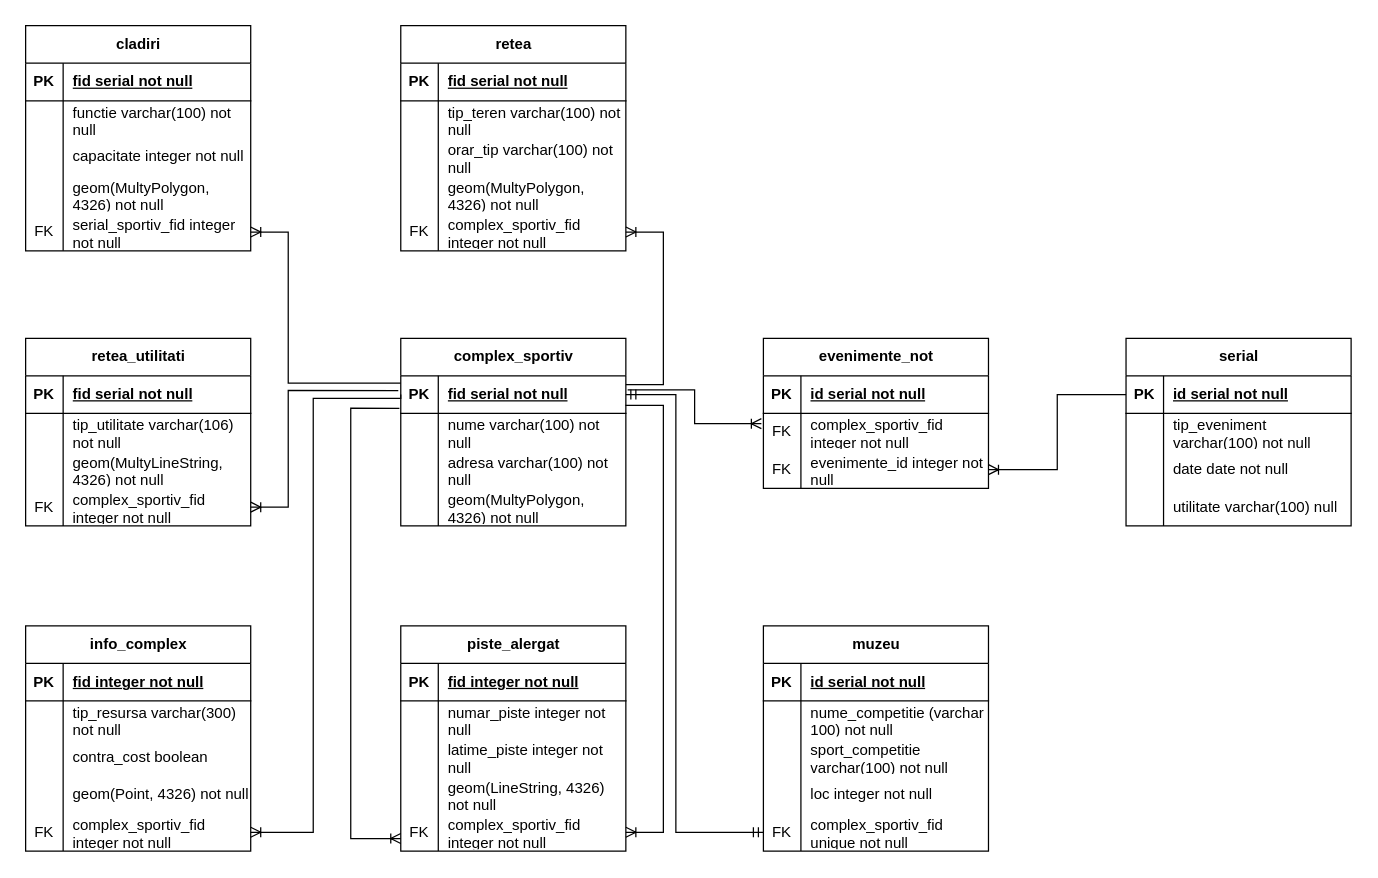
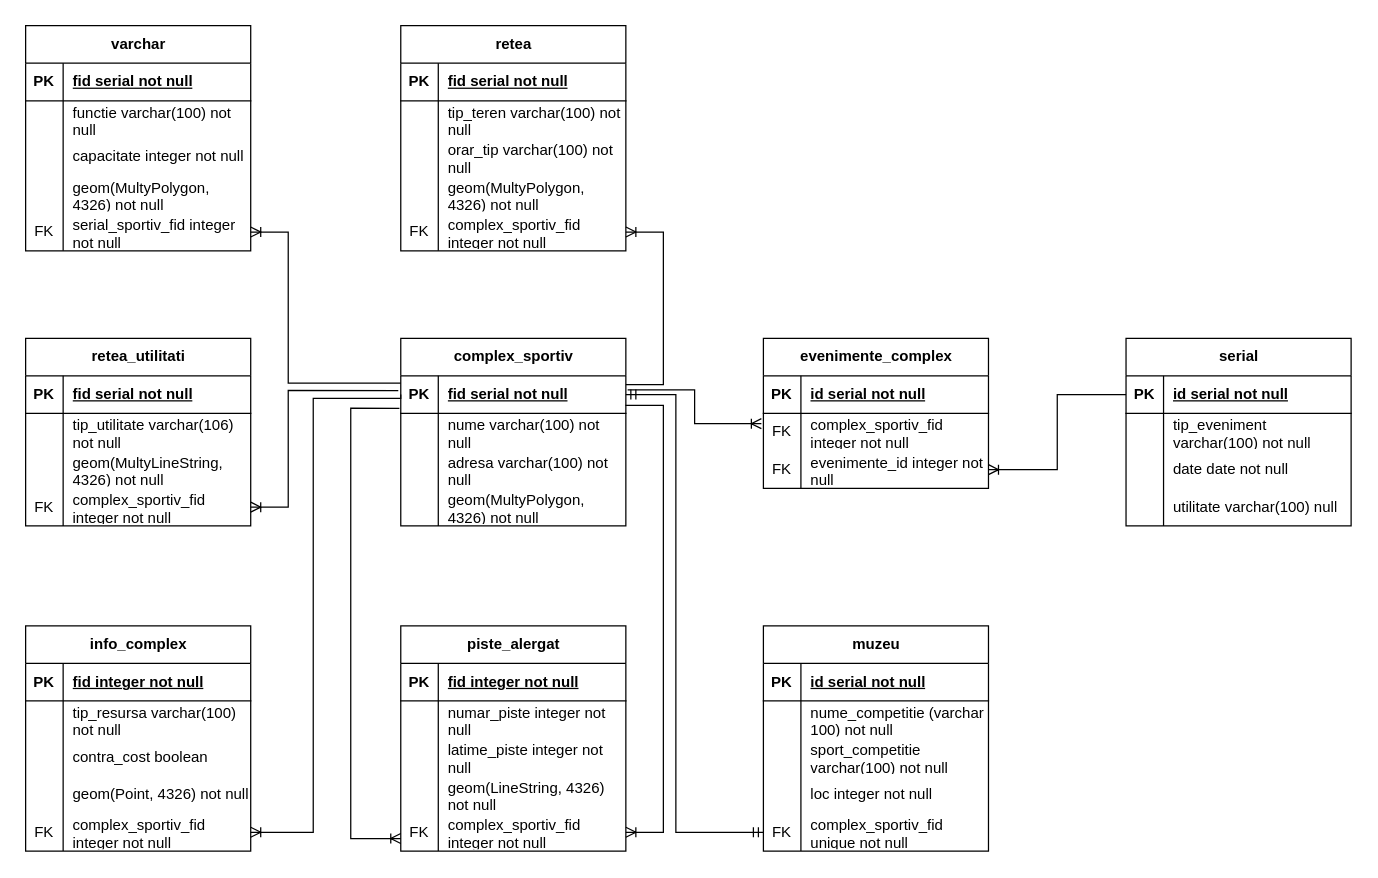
(139, 44) -> (139, 44)
(876, 357) -> (876, 357)
(162, 719) -> (162, 719)
